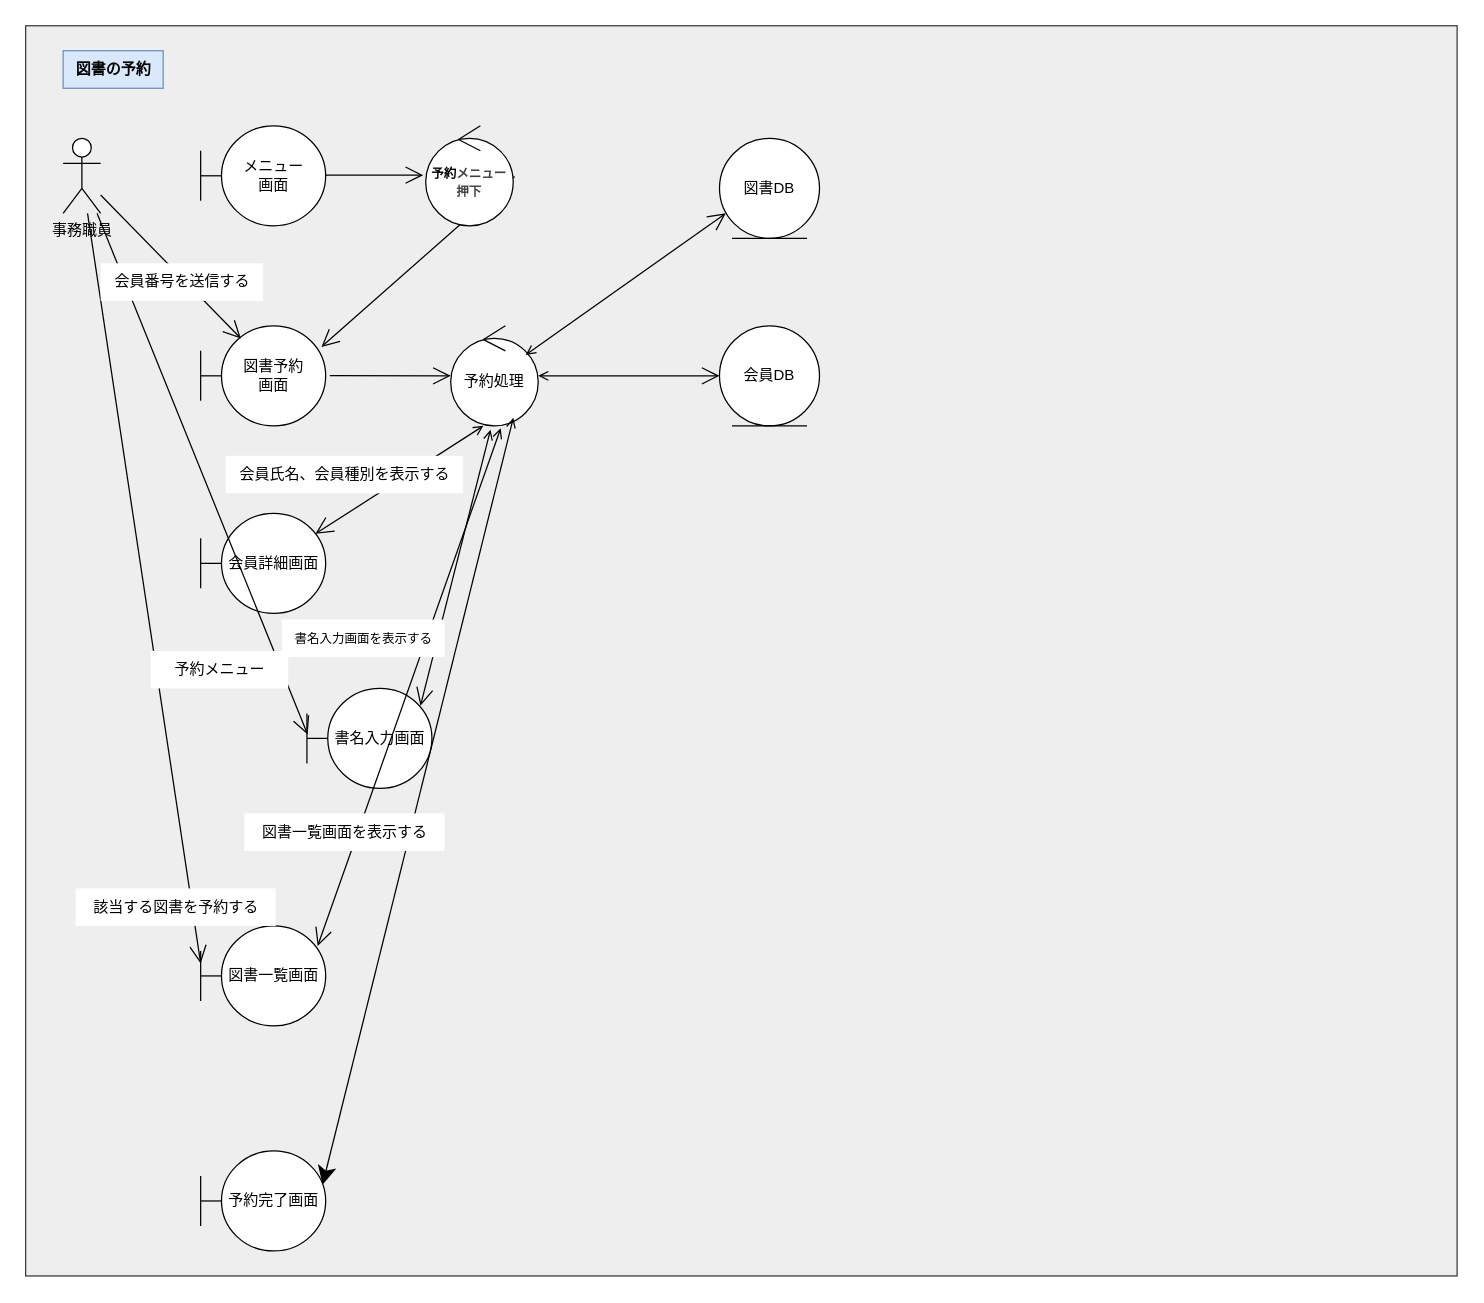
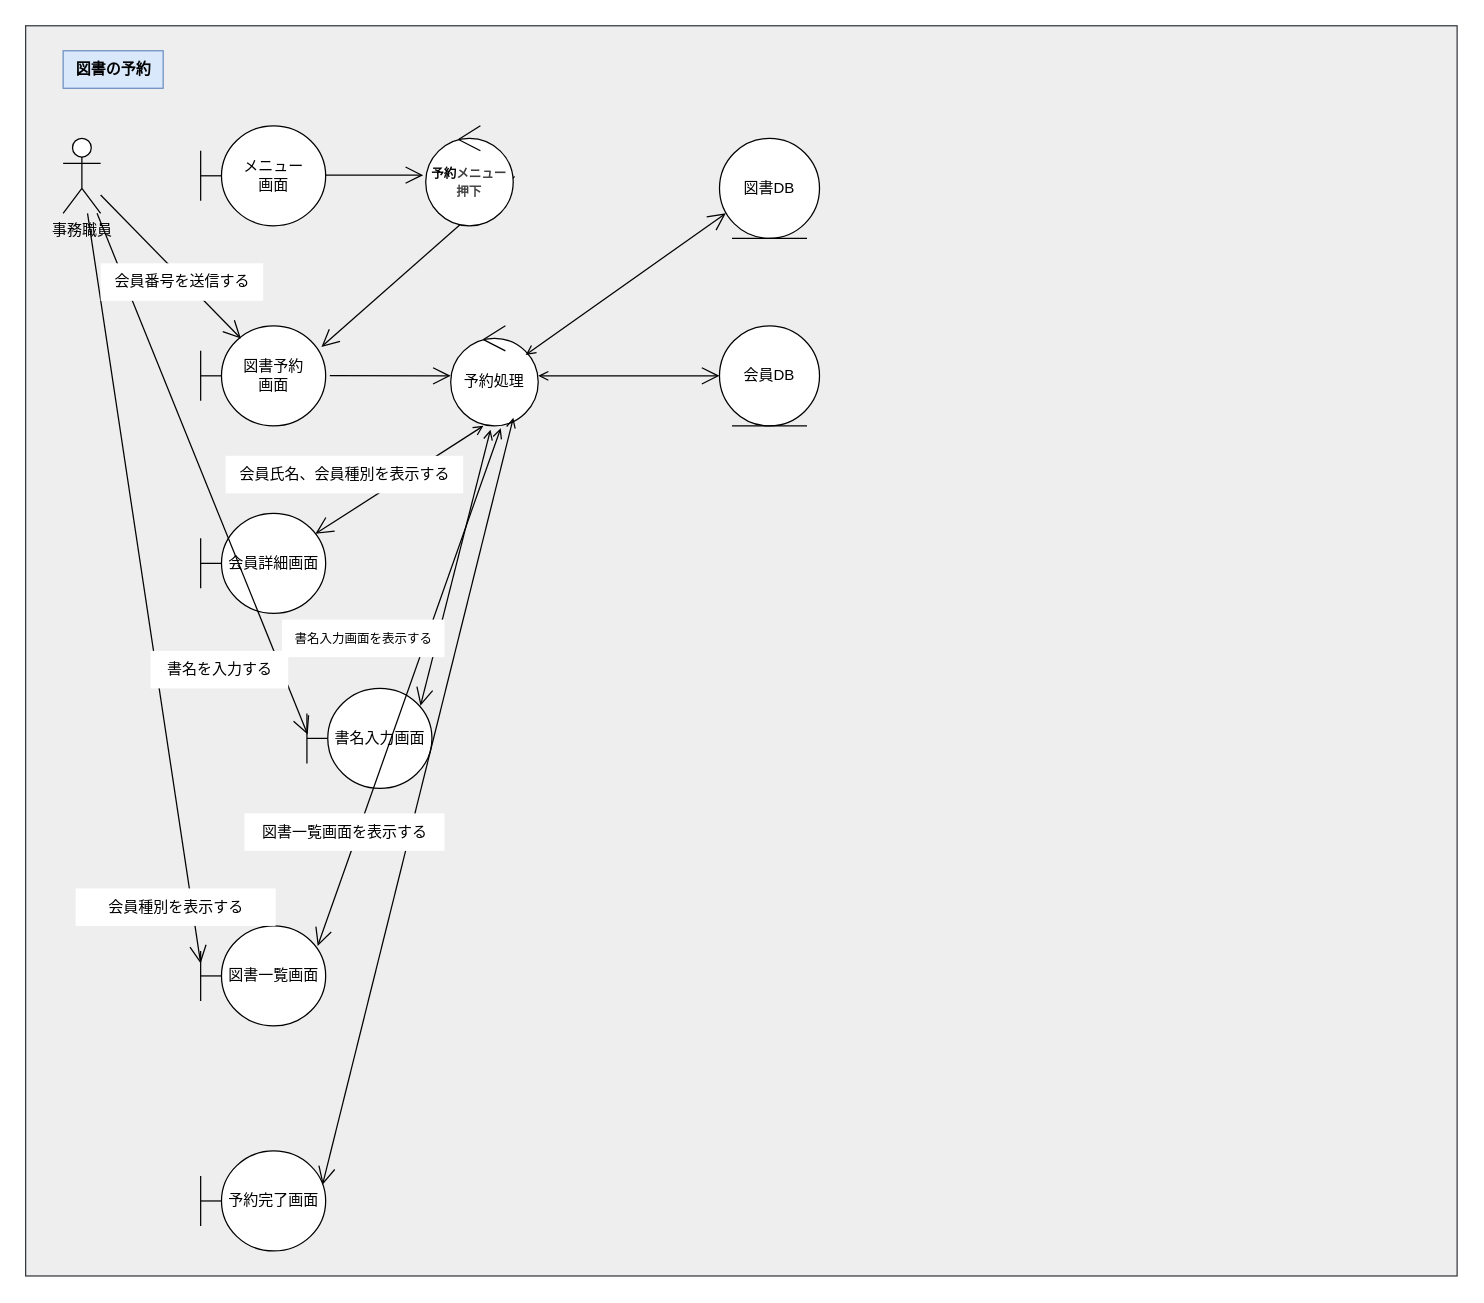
(220, 669) -> (220, 669)
(176, 907) -> (176, 907)
(326, 1169) -> (325, 1174)
